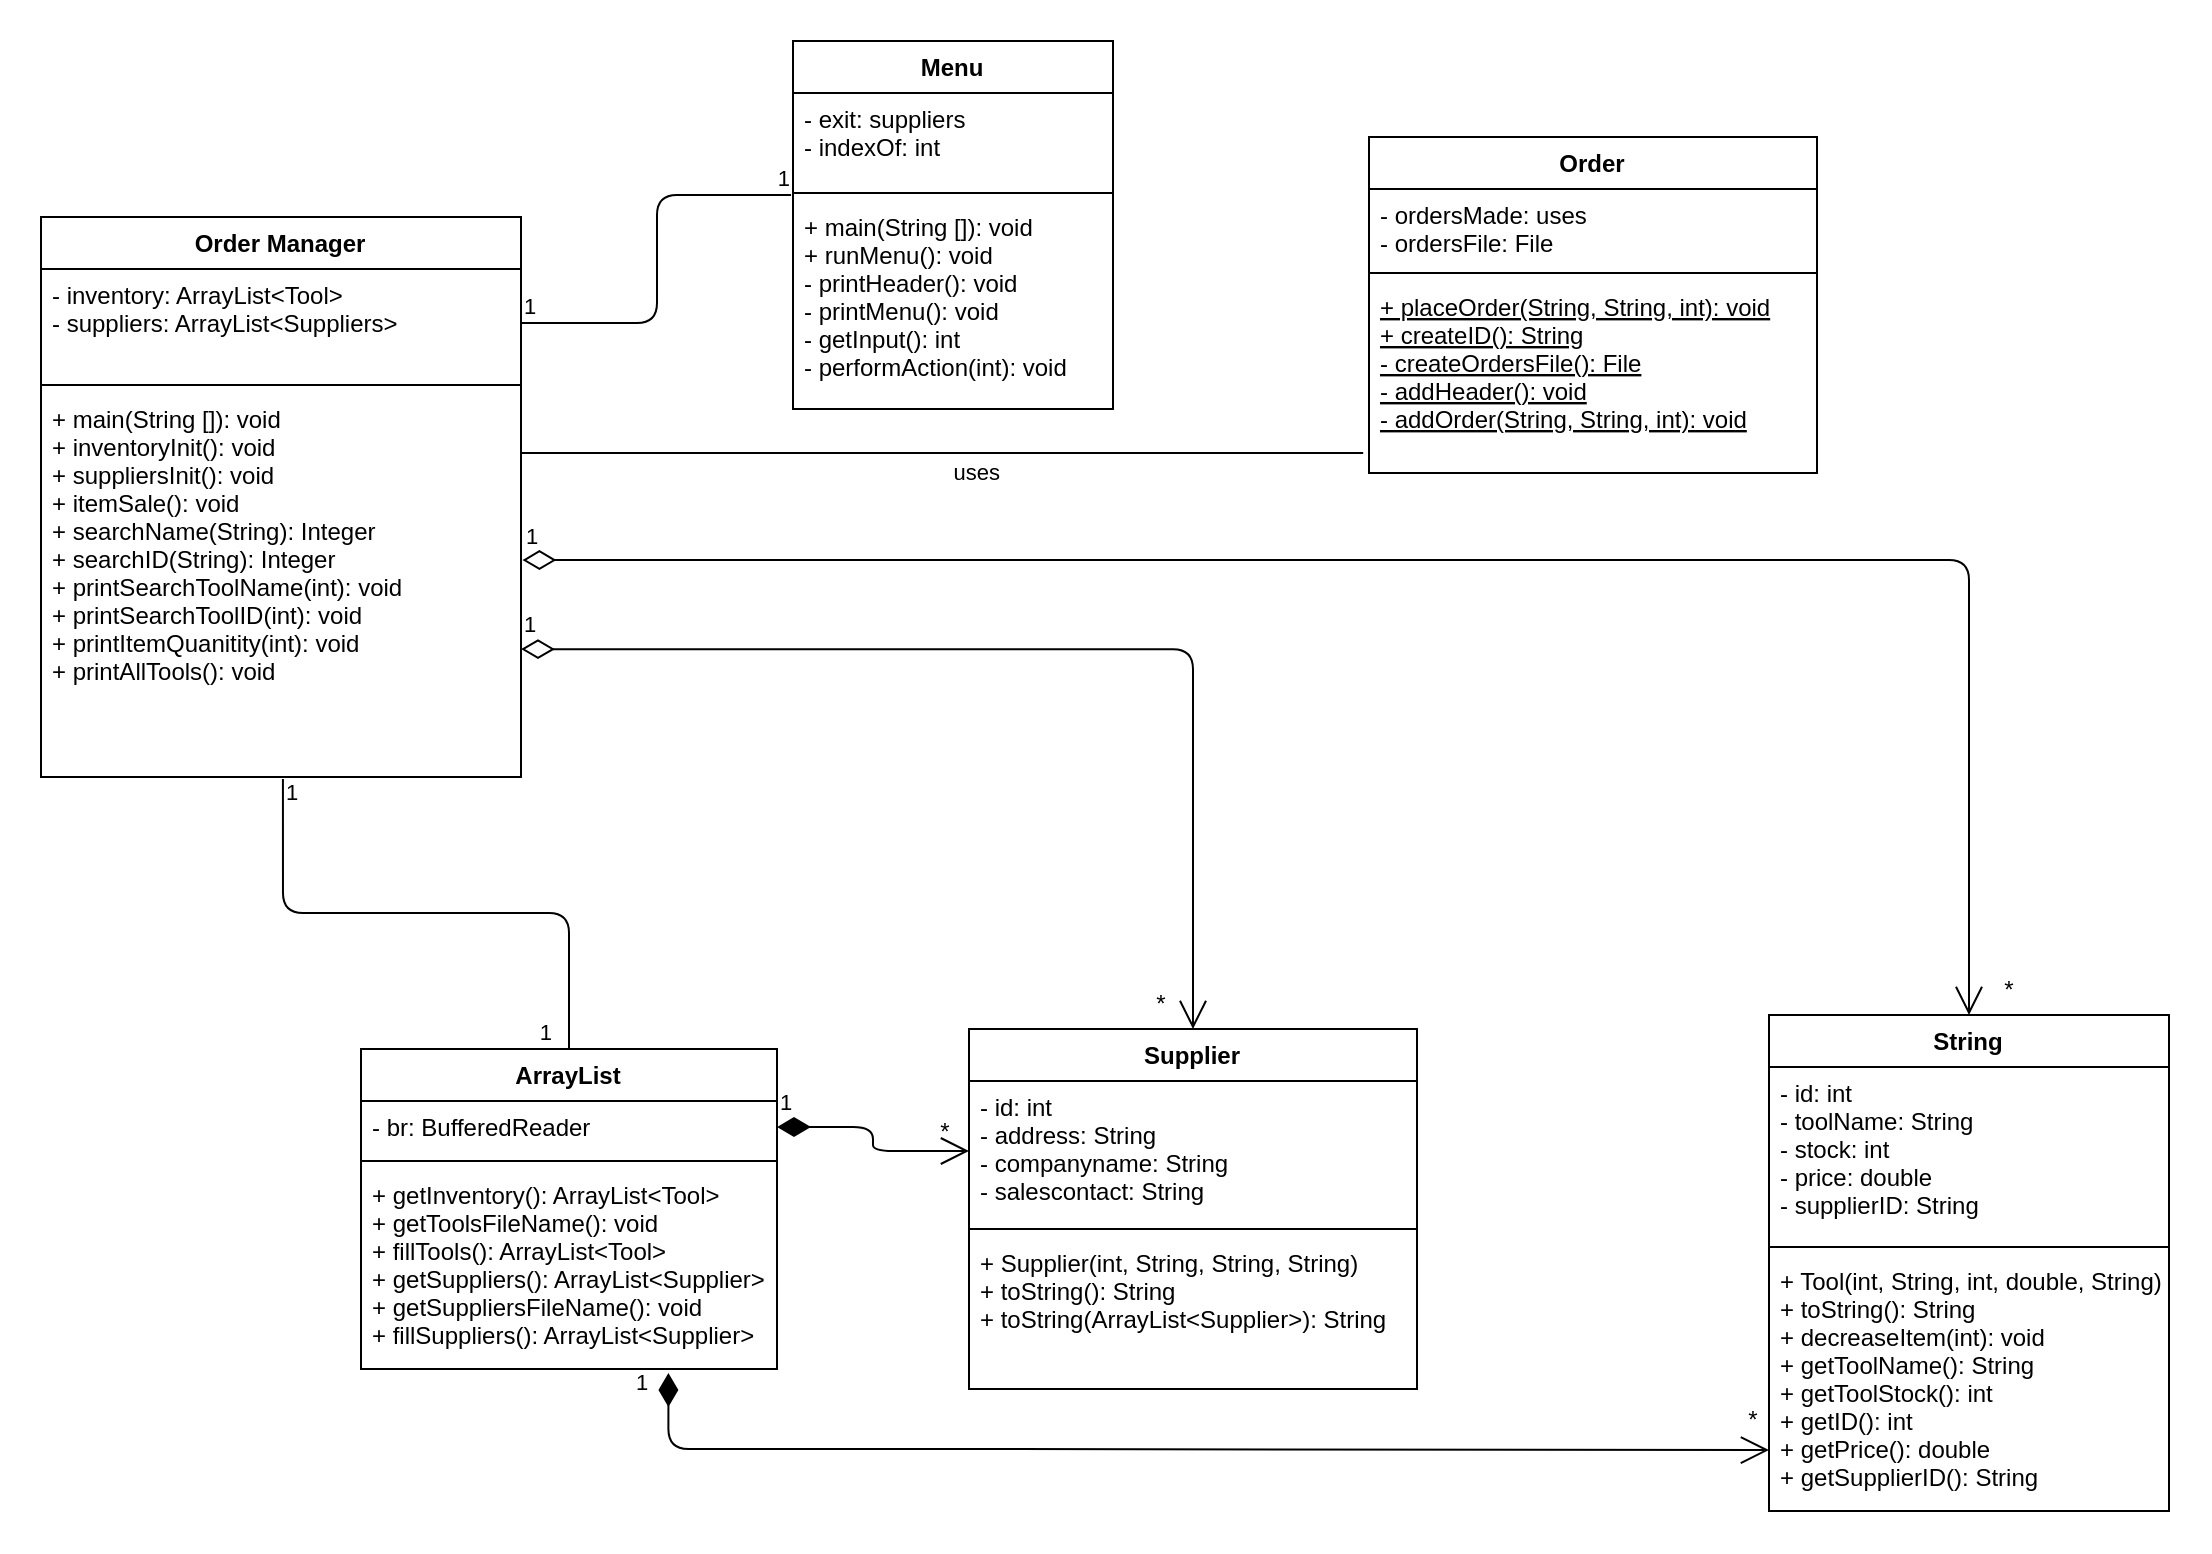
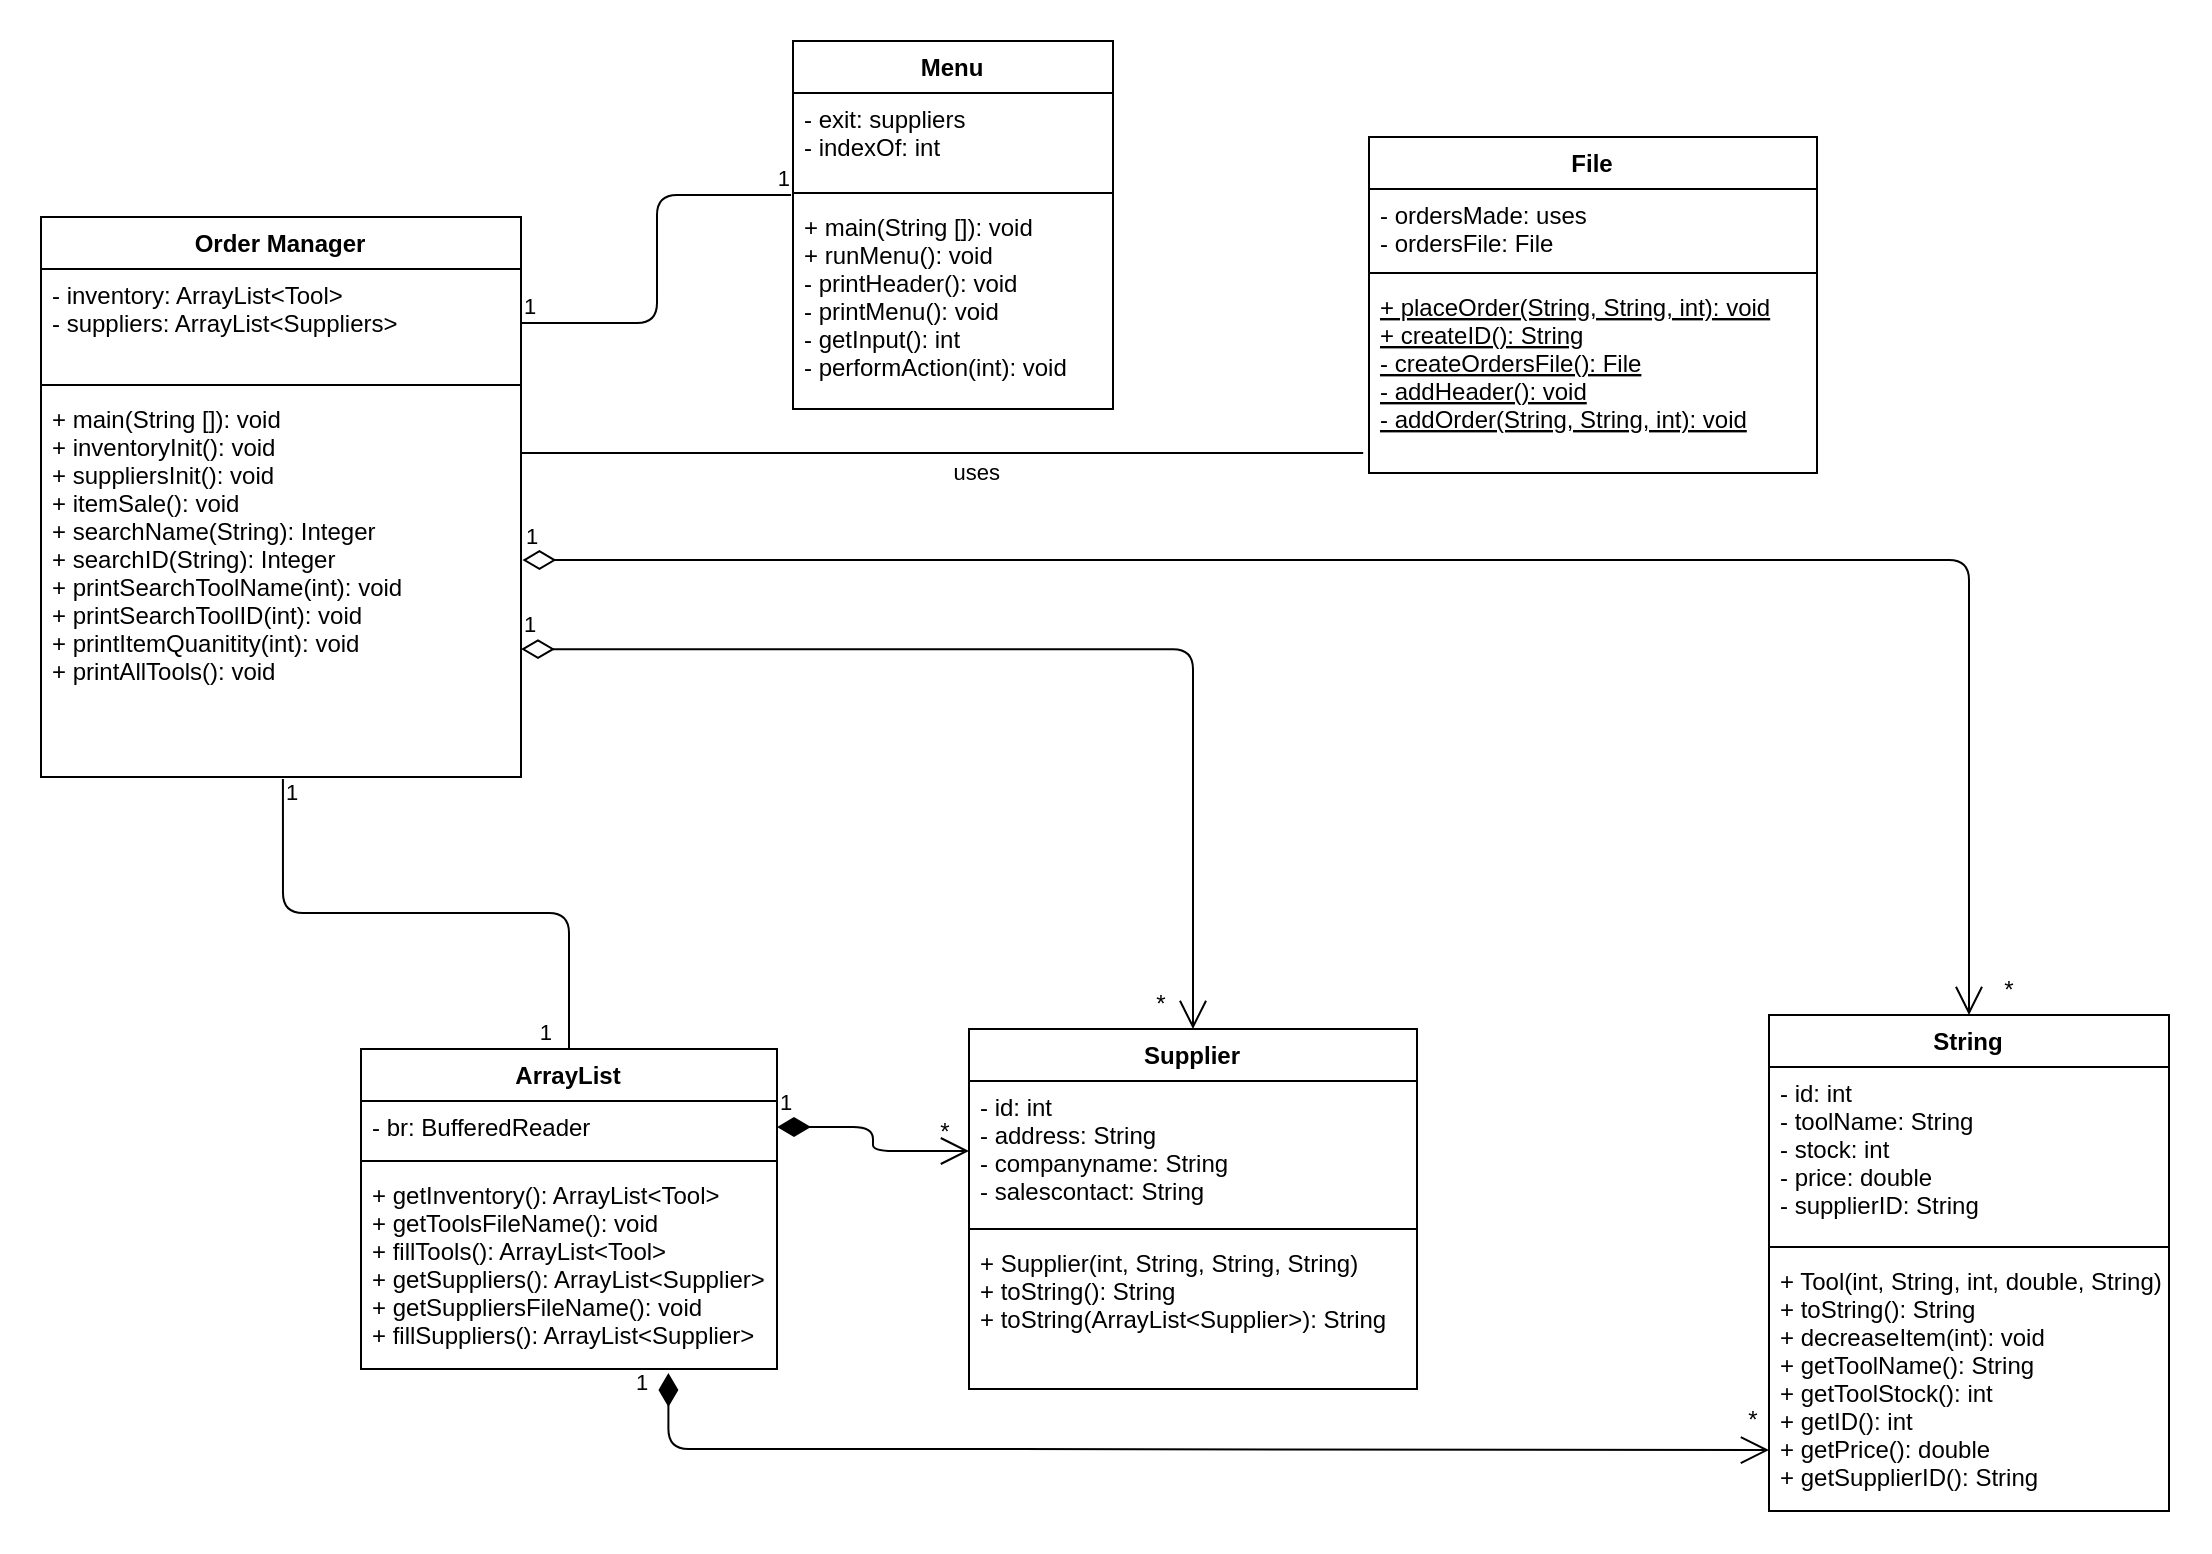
(1592, 164) -> (1592, 164)
